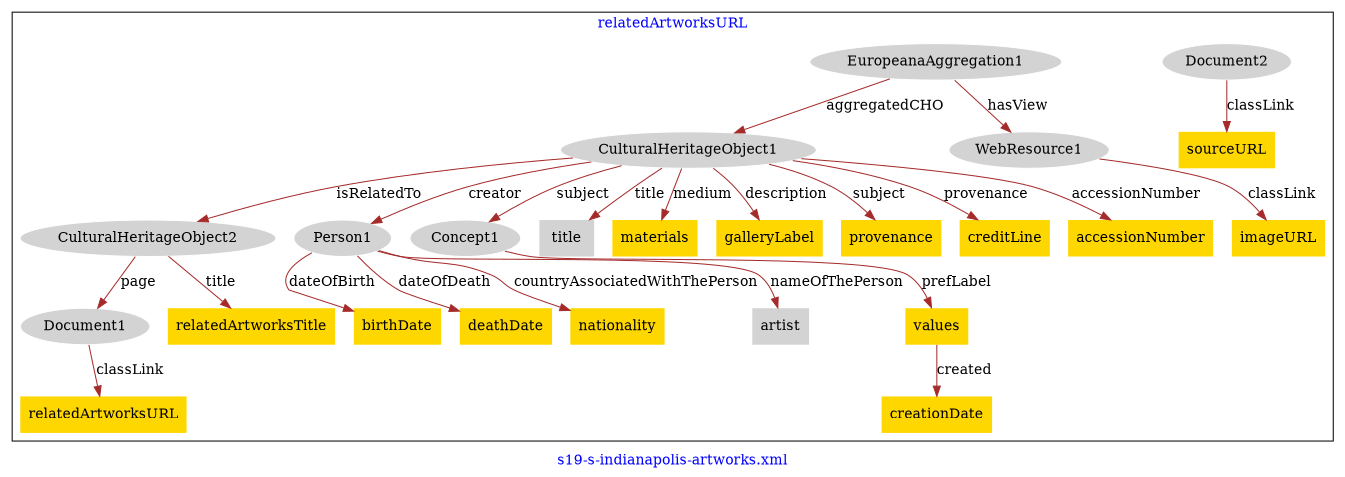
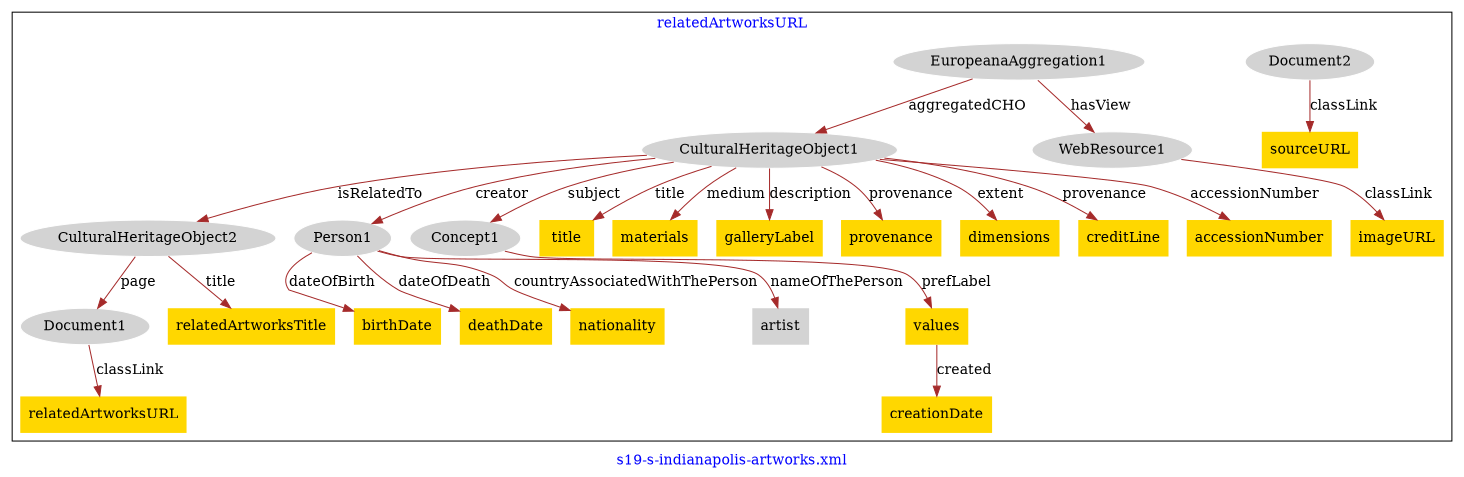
(879, 194) -> (911, 194)
(567, 238) -> (567, 238)
none -> (1010, 238)
